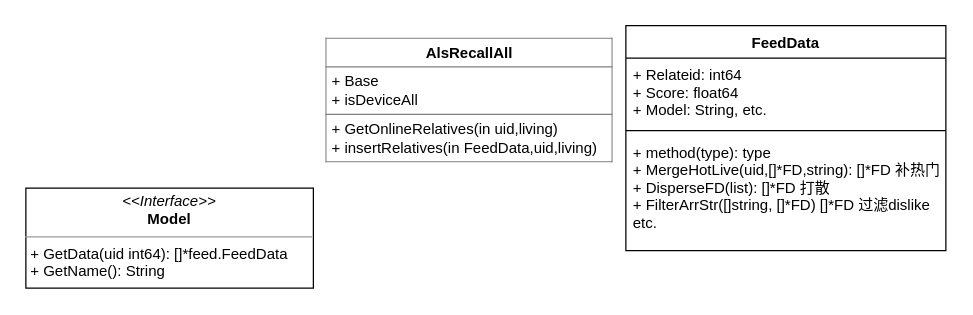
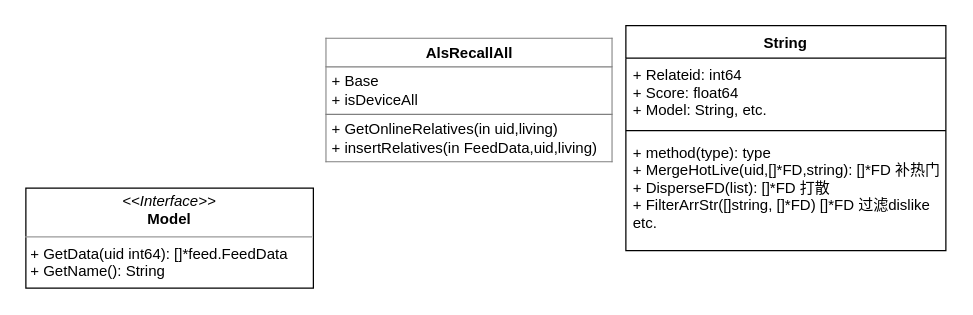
(785, 43) -> (785, 43)
